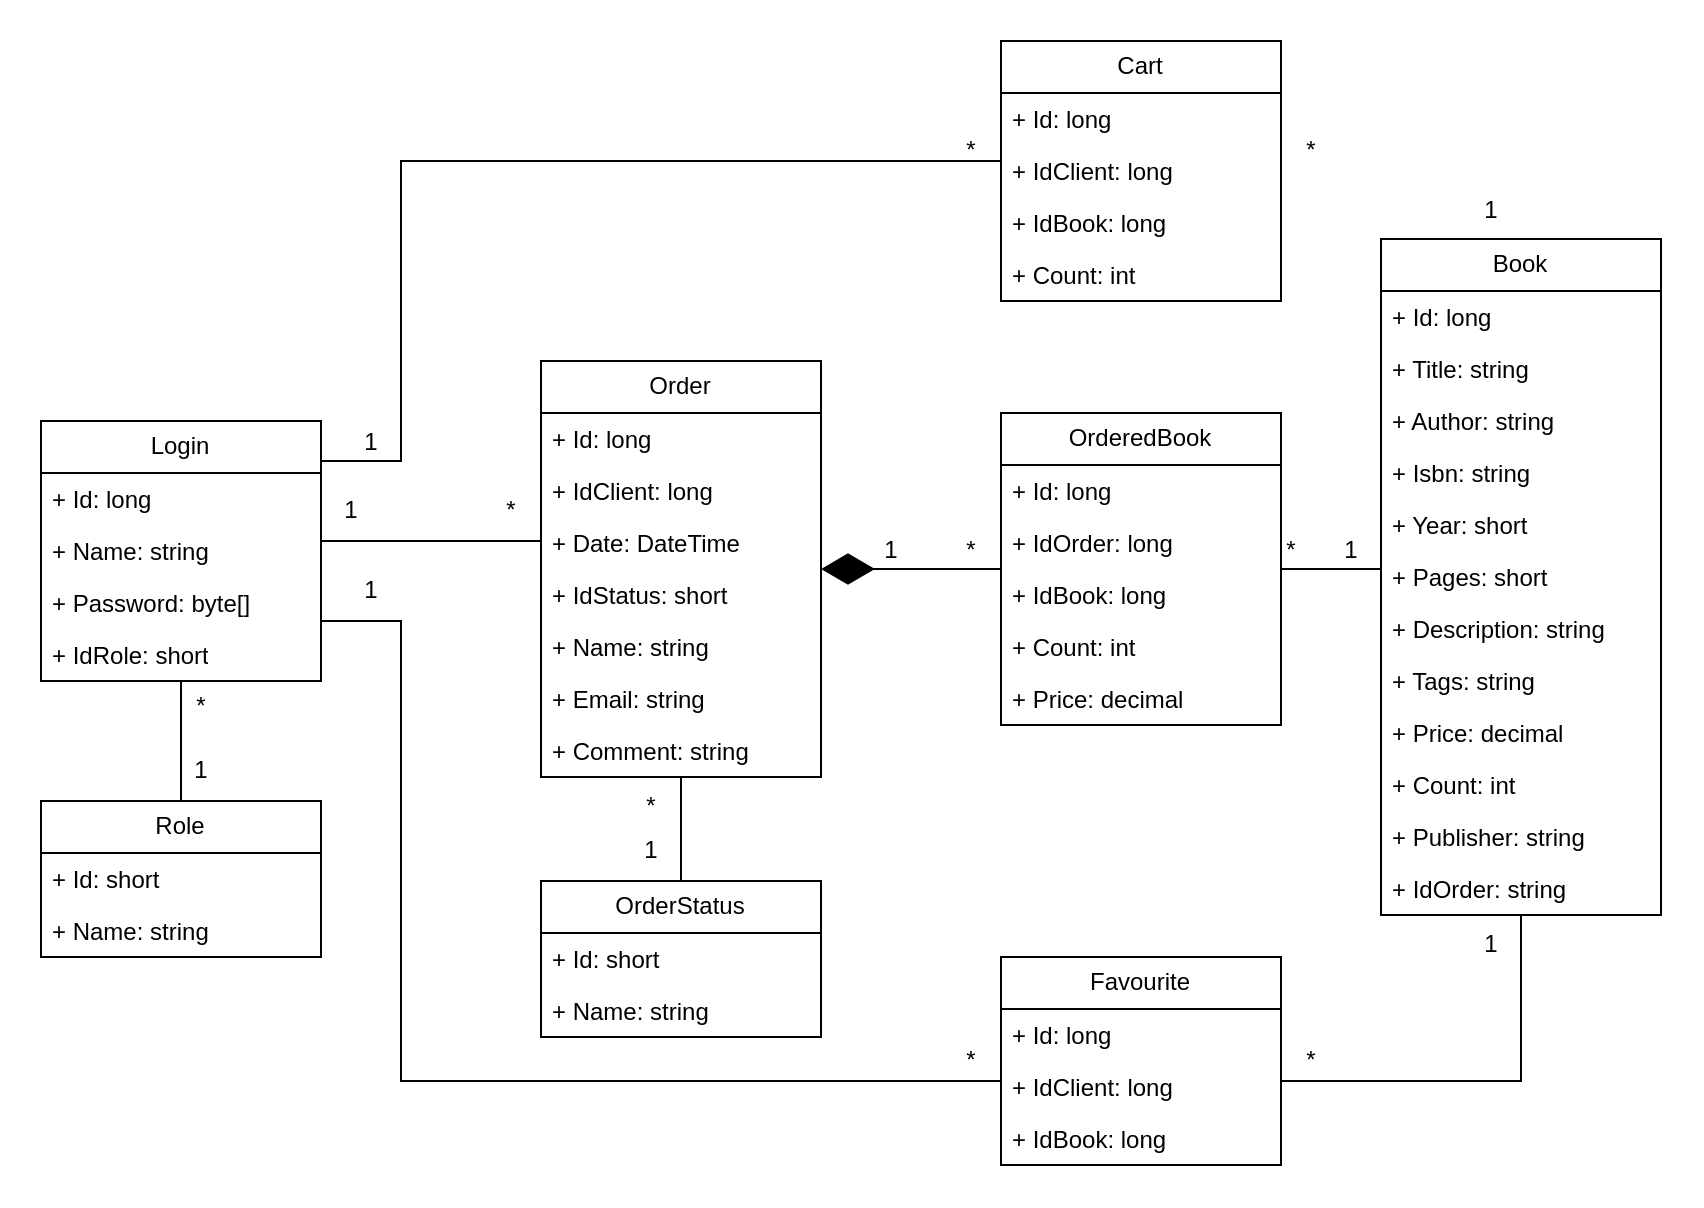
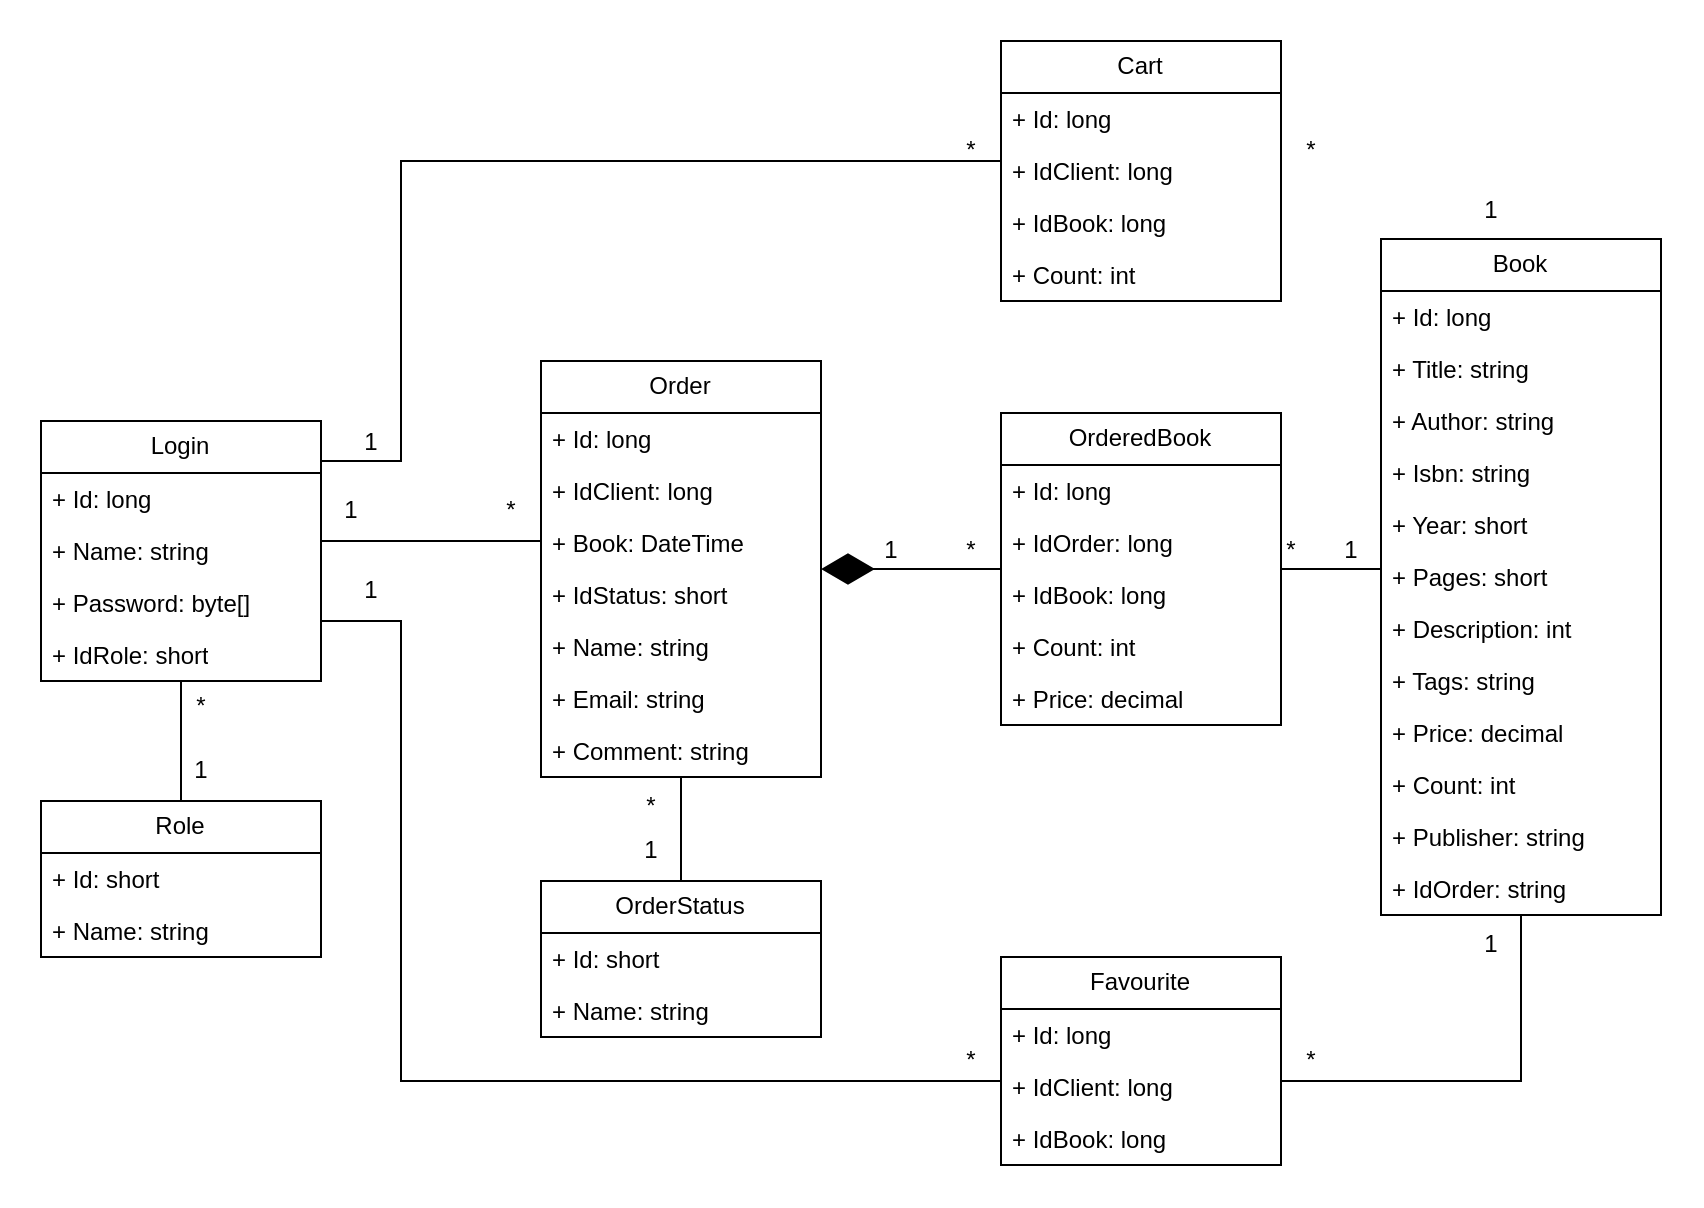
(648, 545) -> (648, 545)
(1515, 631) -> (1495, 631)
